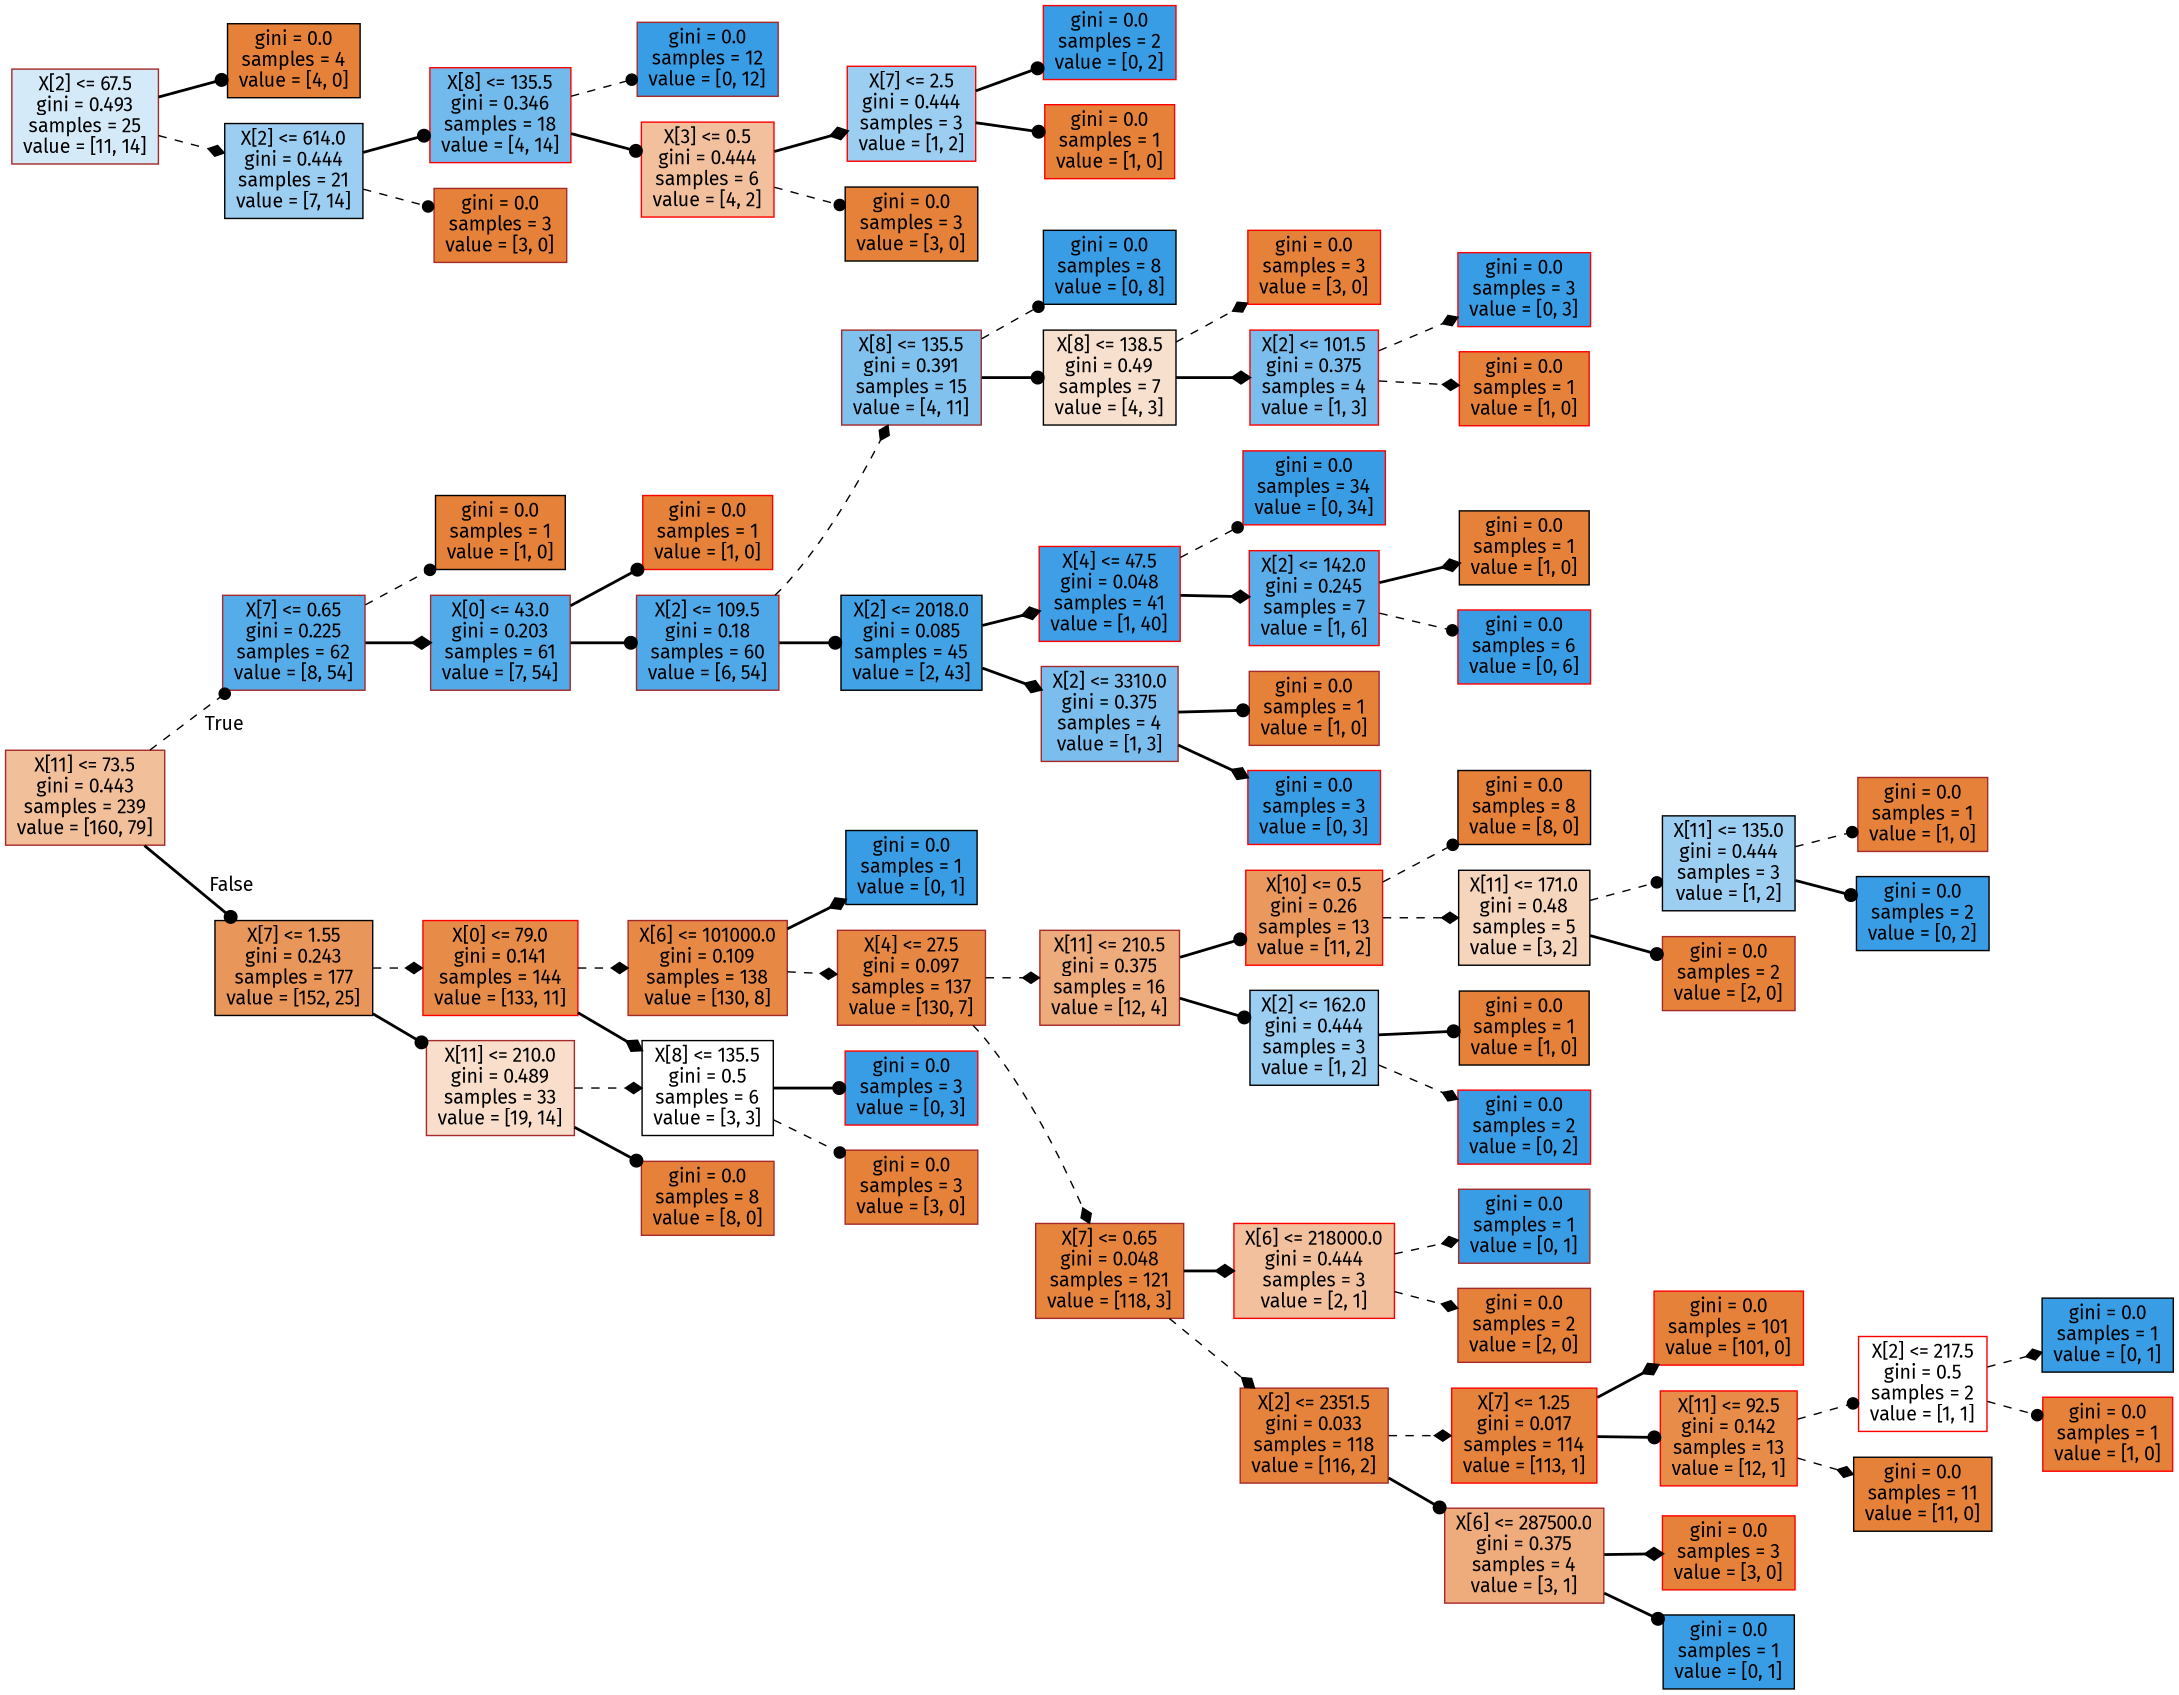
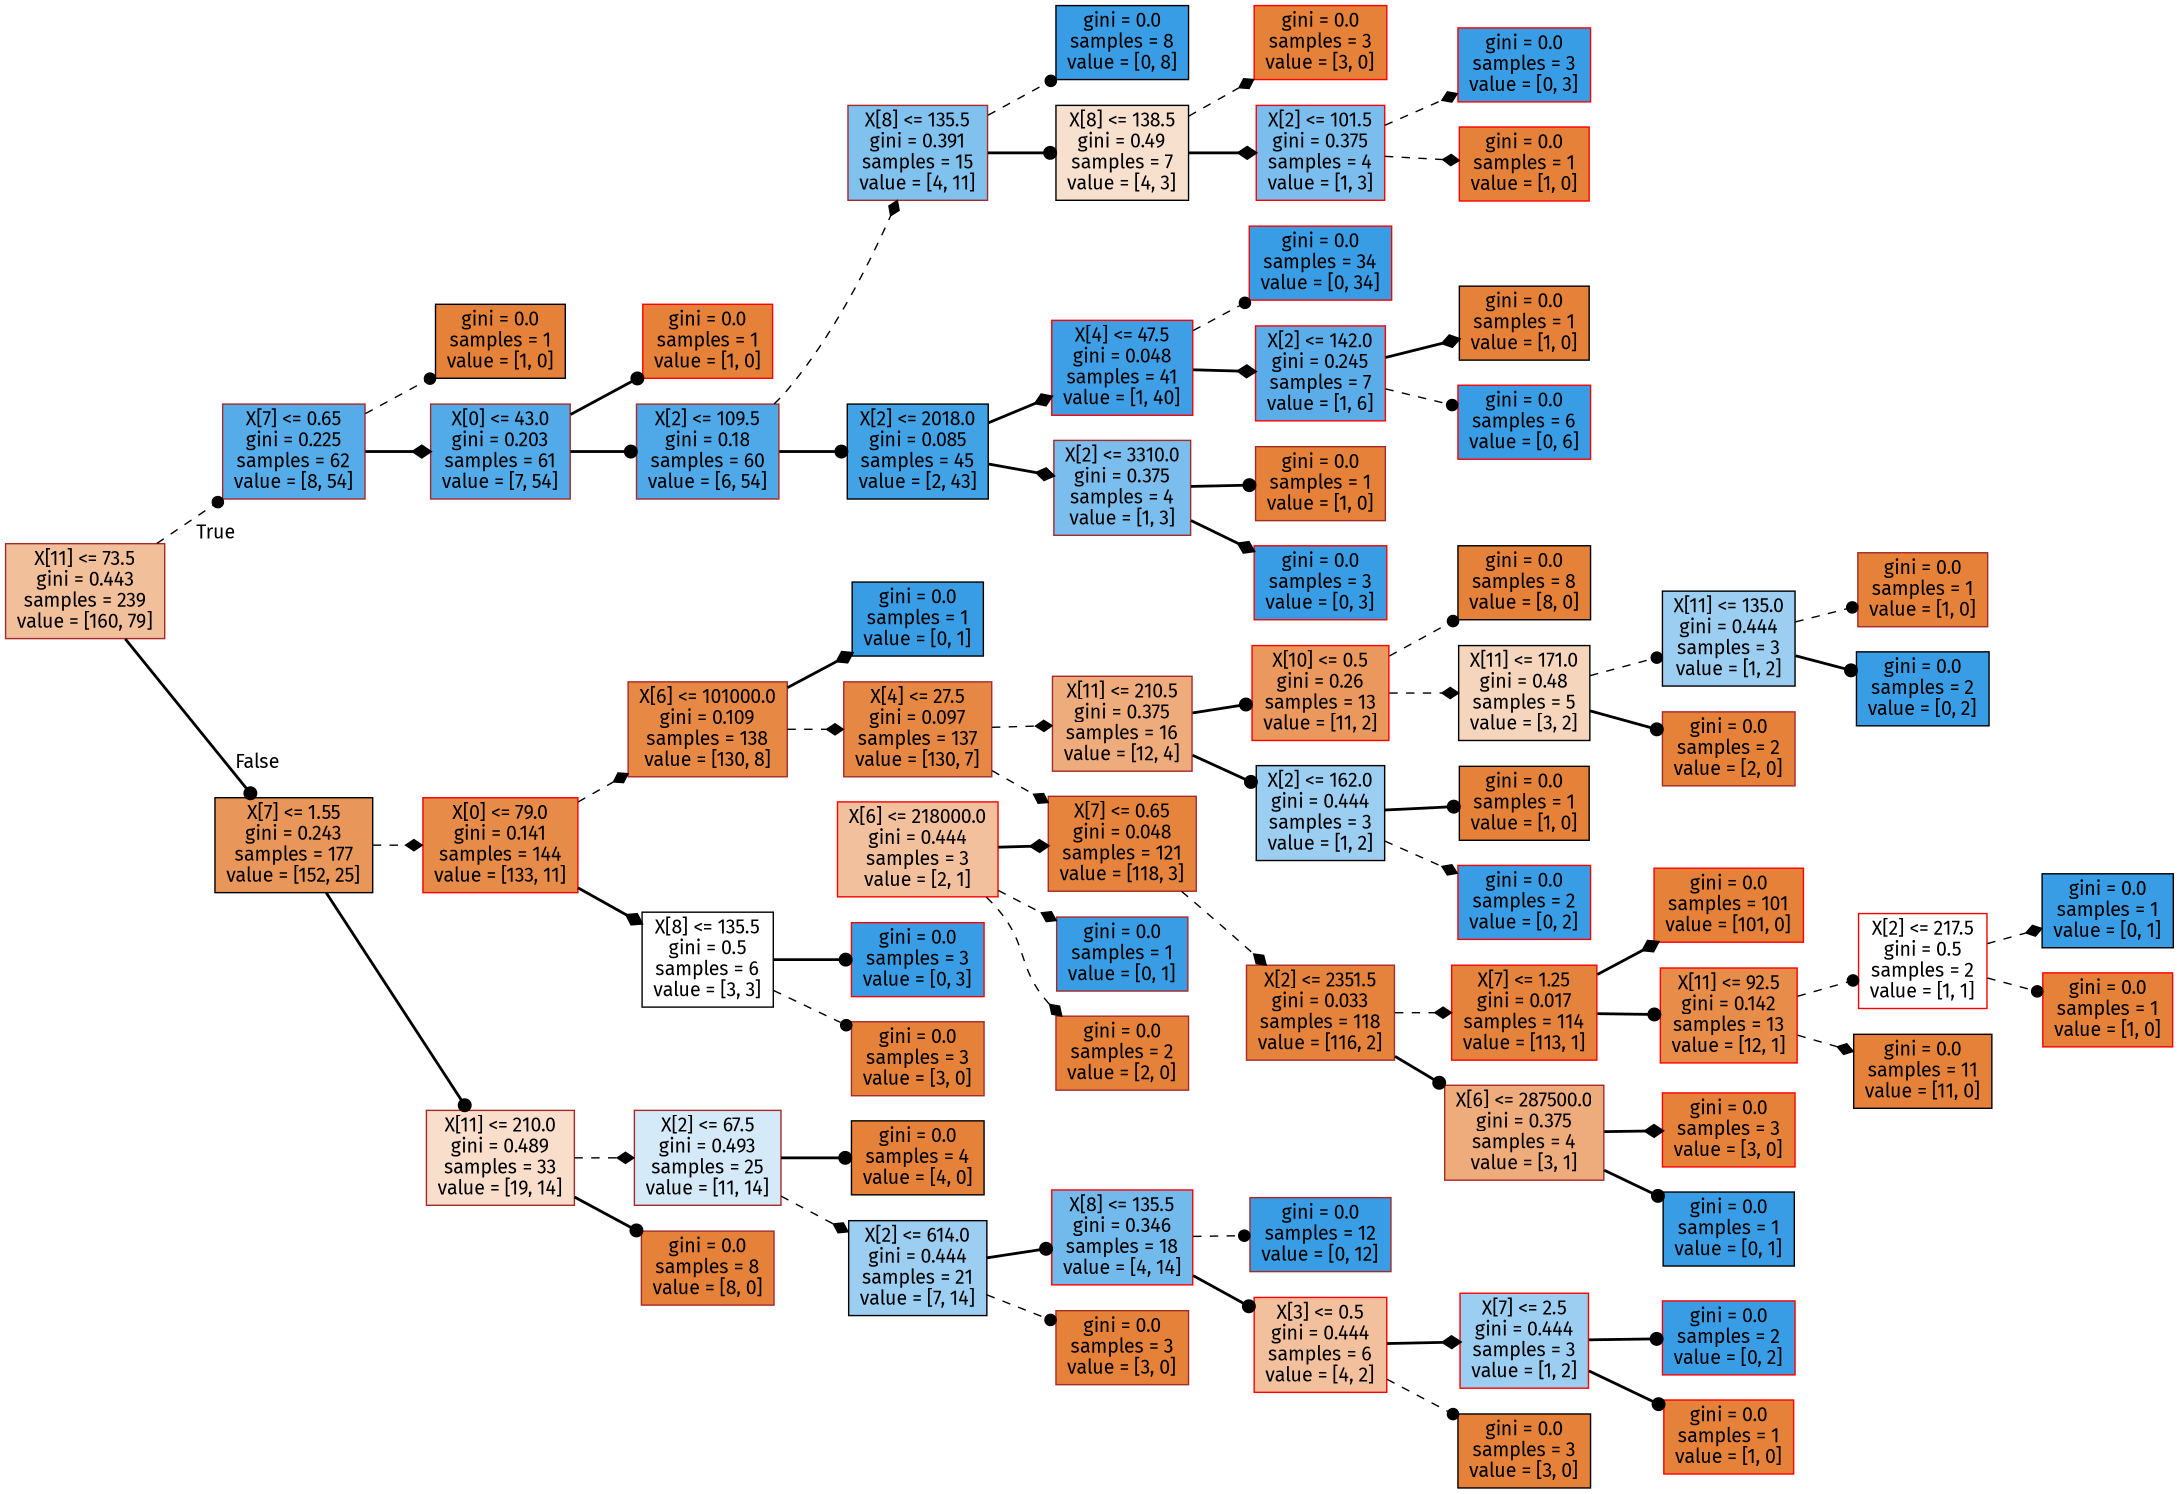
(600, 1088) -> (596, 1158)
(1200, 1271) -> (1015, 847)
